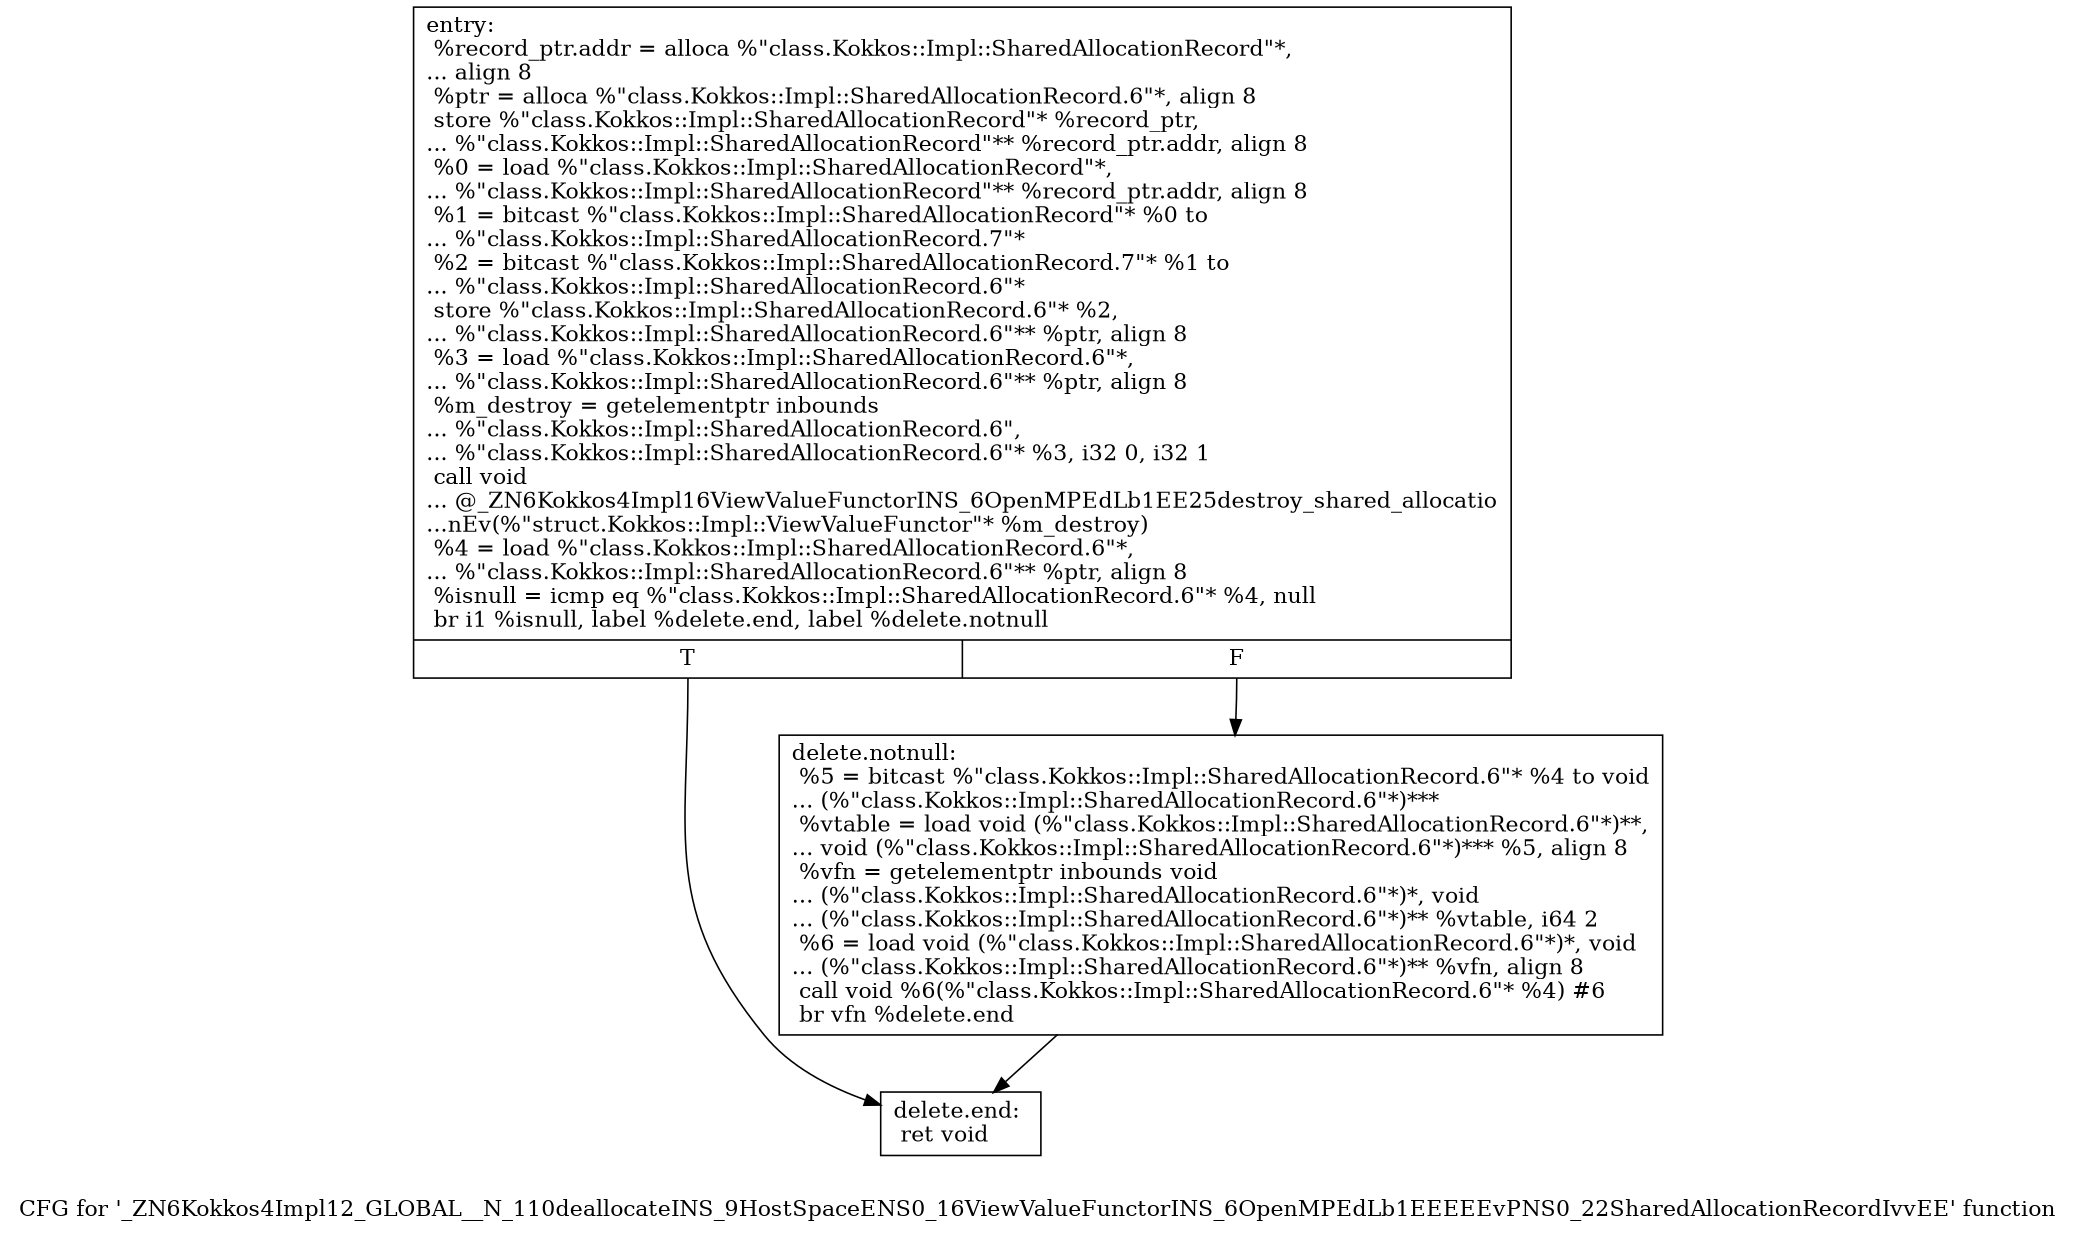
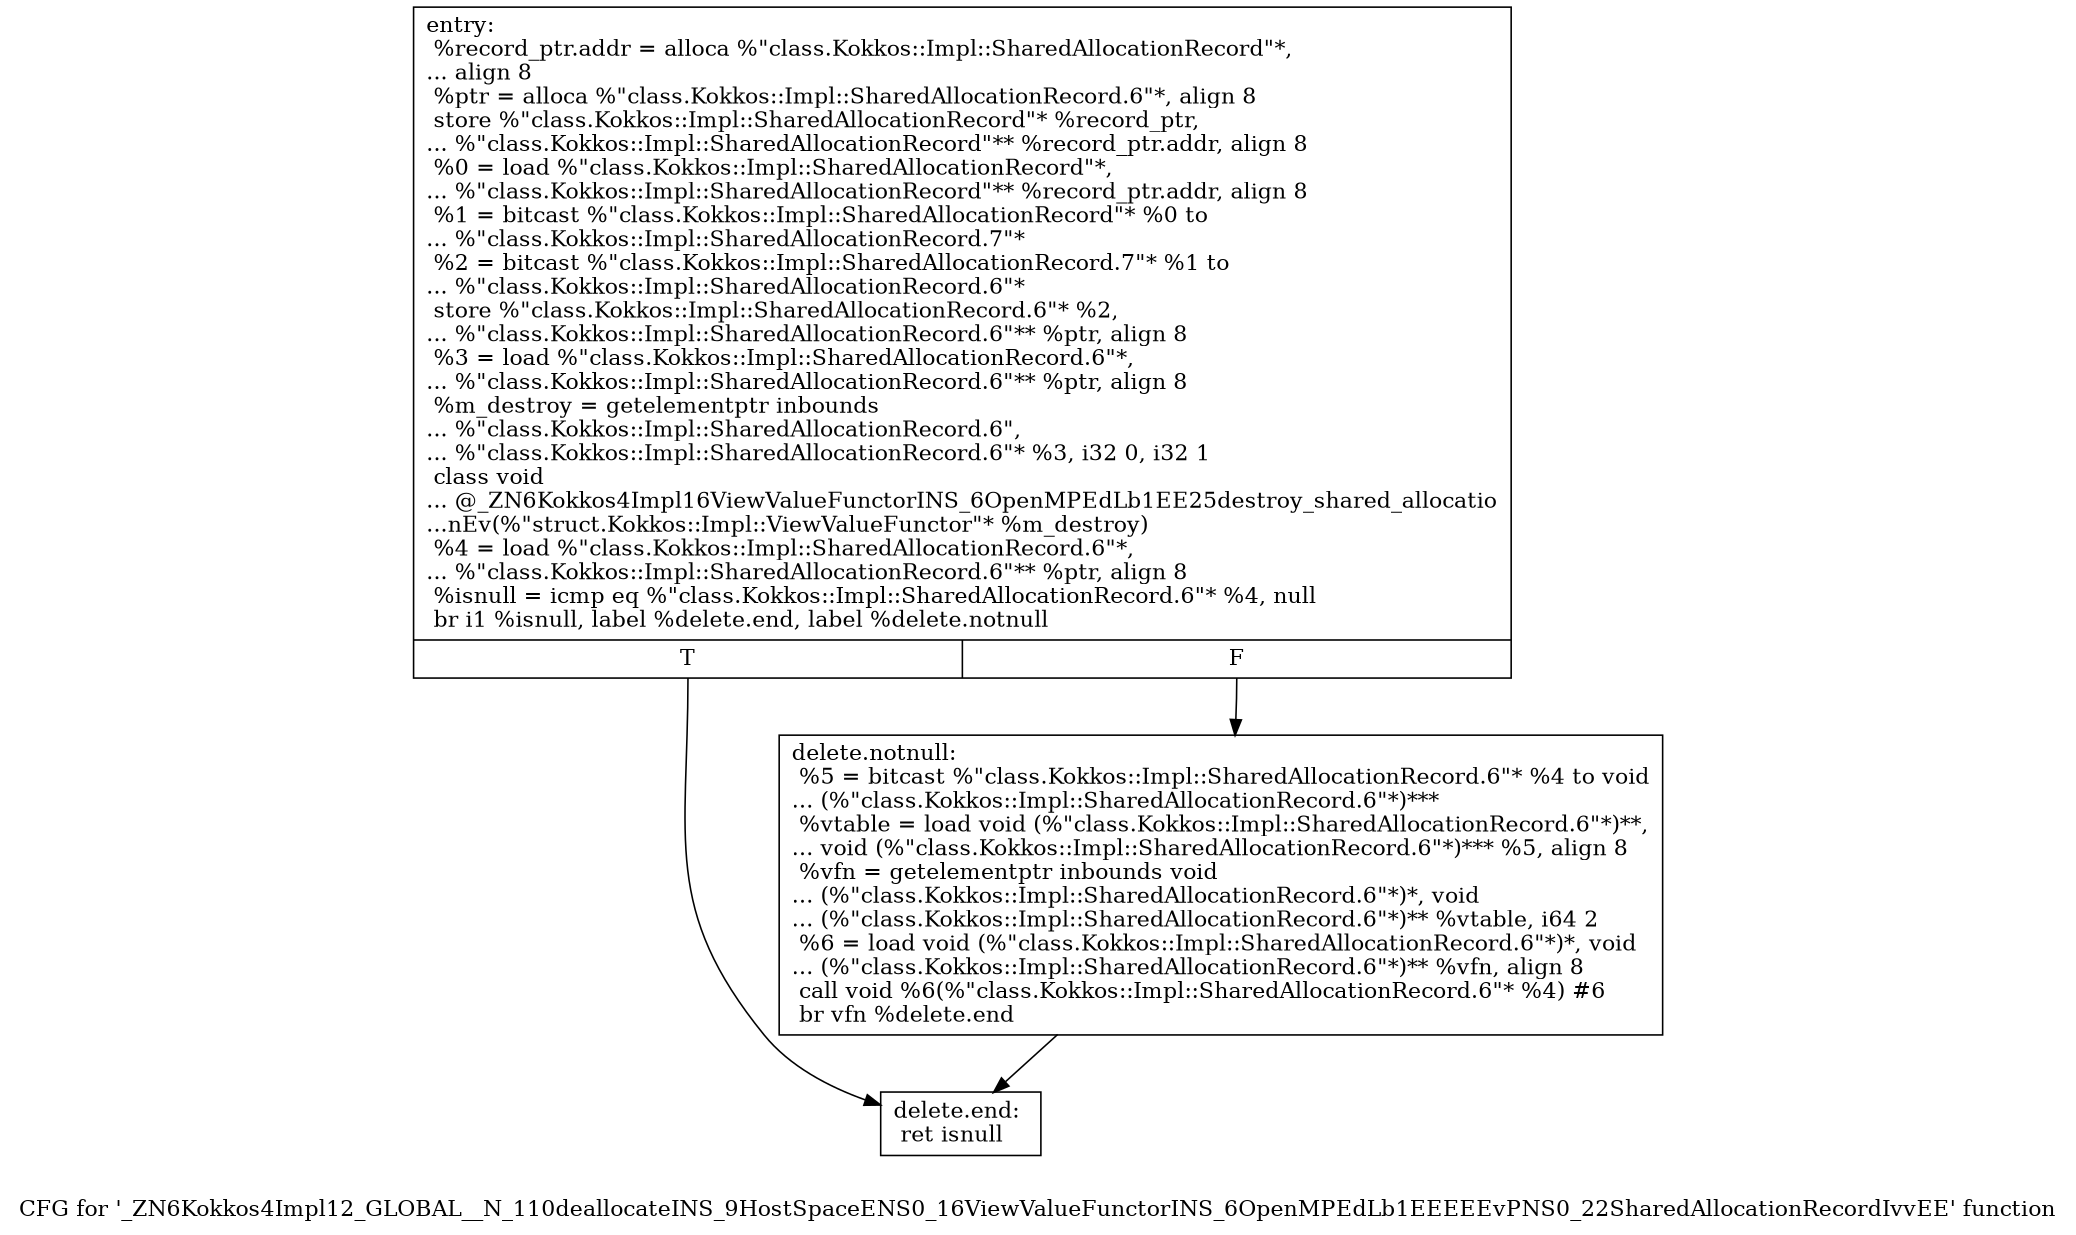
(477, 477) -> (486, 477)
(942, 1135) -> (949, 1135)
